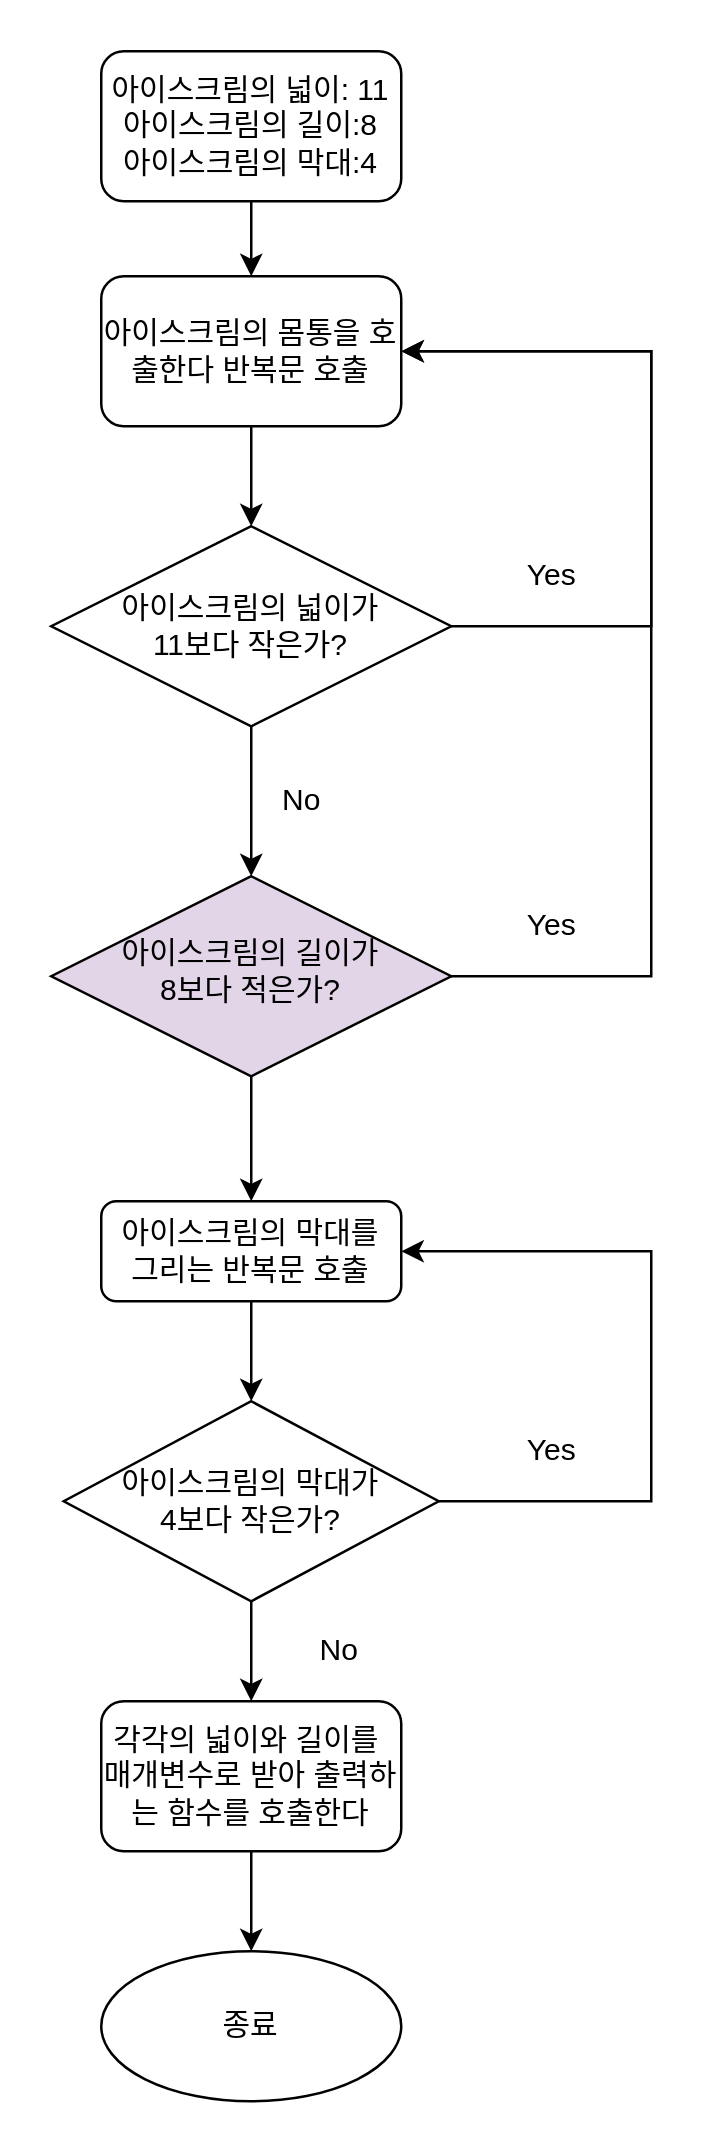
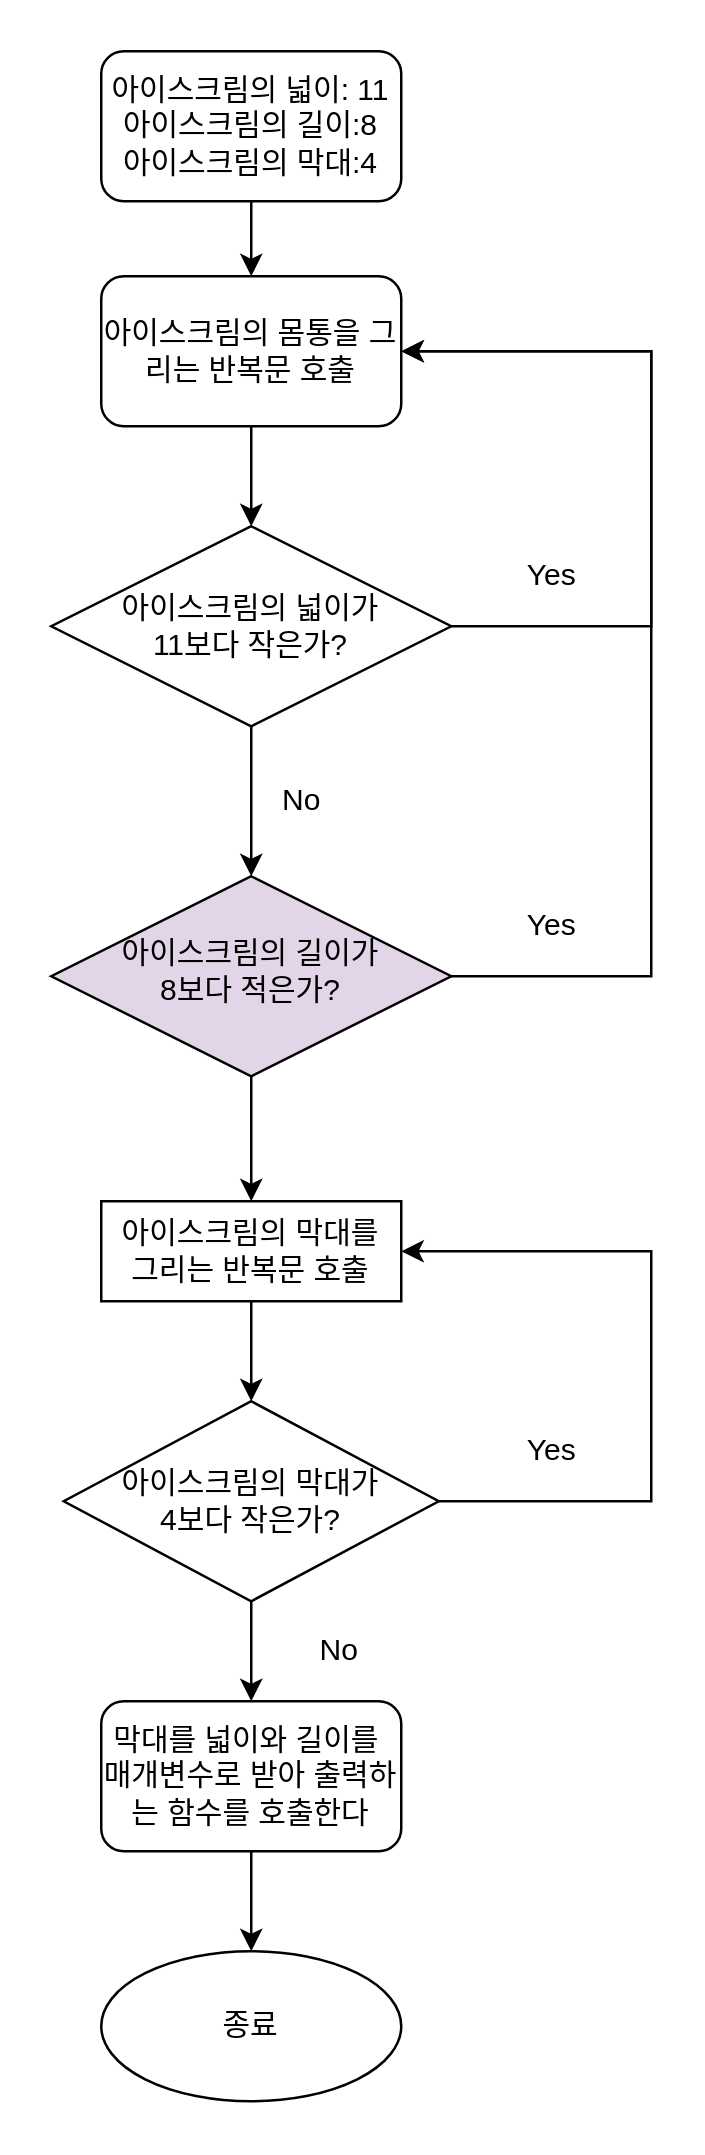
(251, 351) -> (251, 351)
(251, 1251) -> (251, 1251)
(251, 1776) -> (251, 1776)
